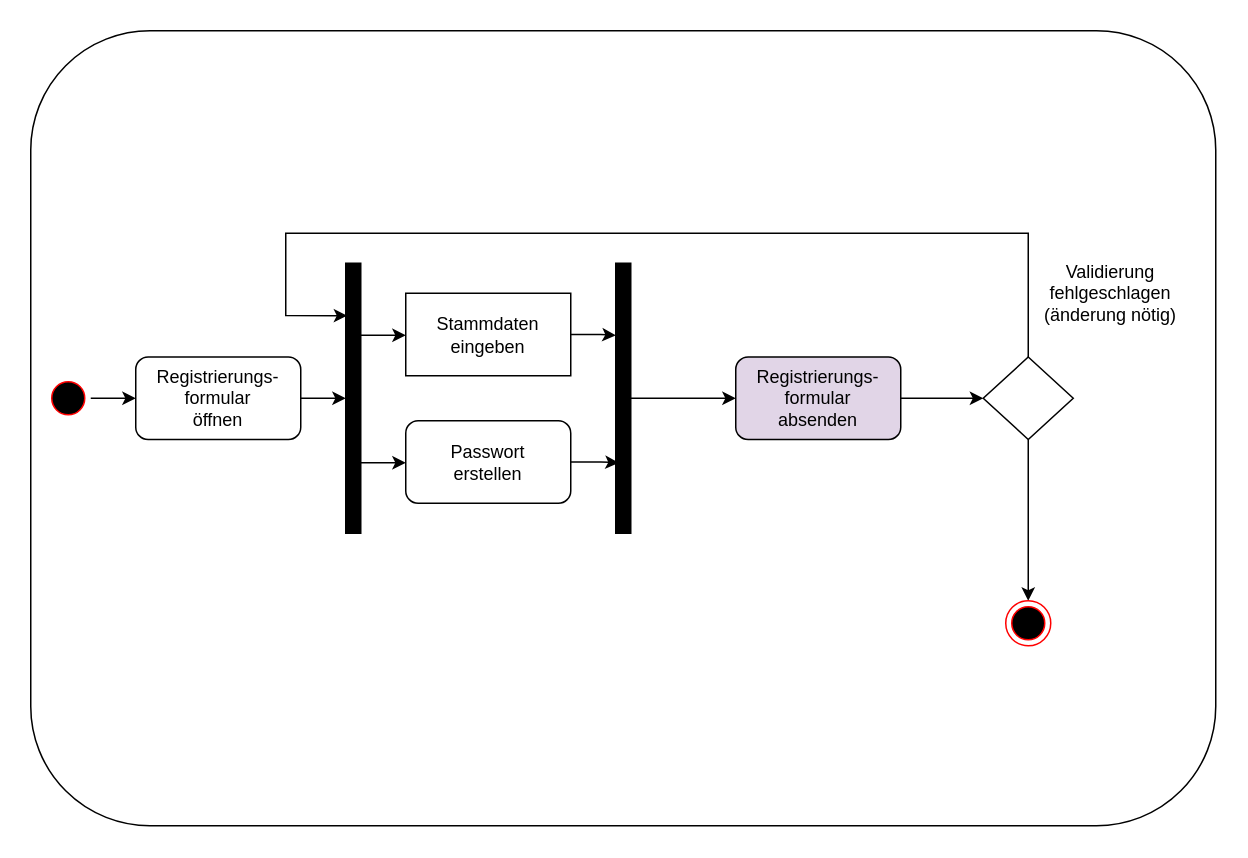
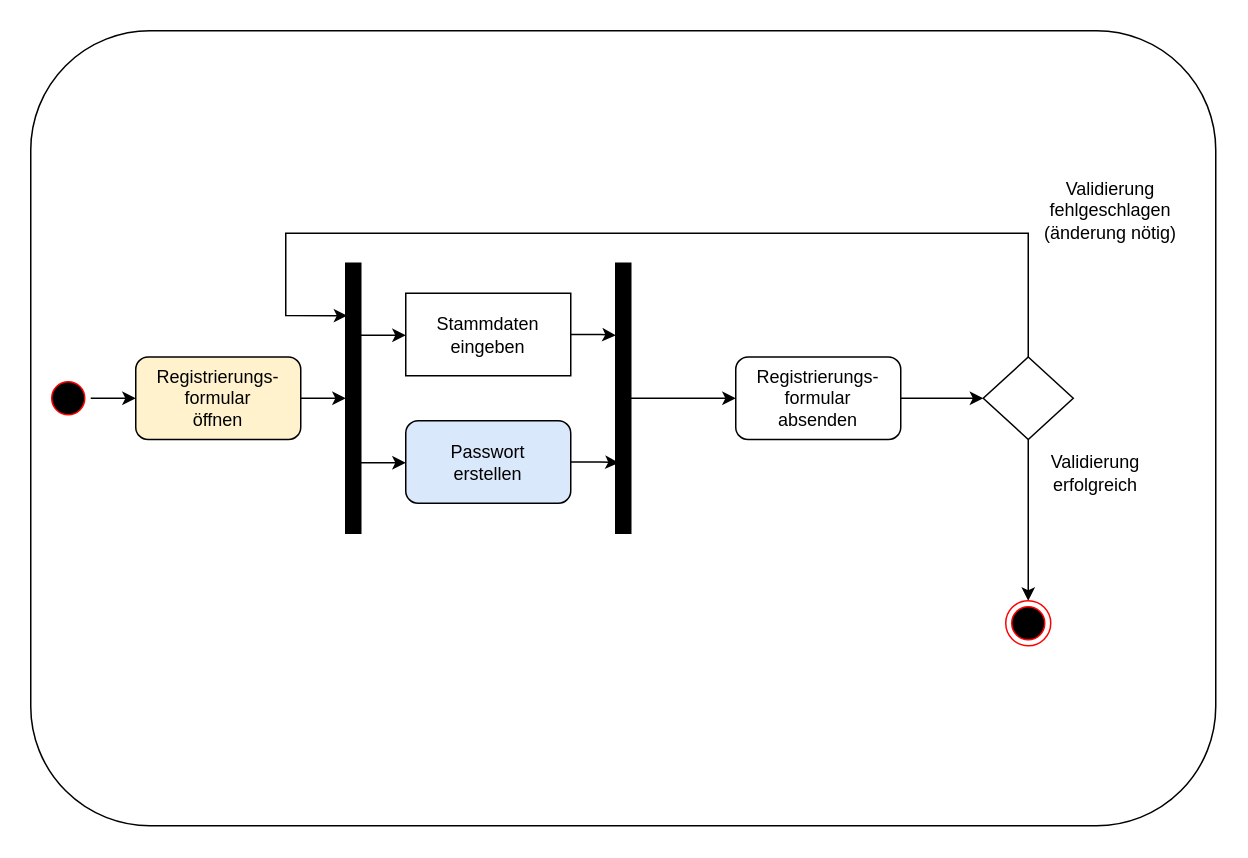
(1111, 293) -> (1111, 211)
(218, 398) -> (218, 398)
(818, 398) -> (818, 398)
(488, 462) -> (488, 462)
none -> (1096, 473)
